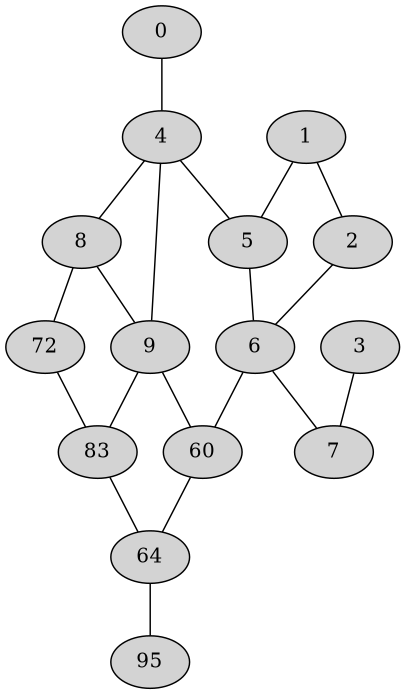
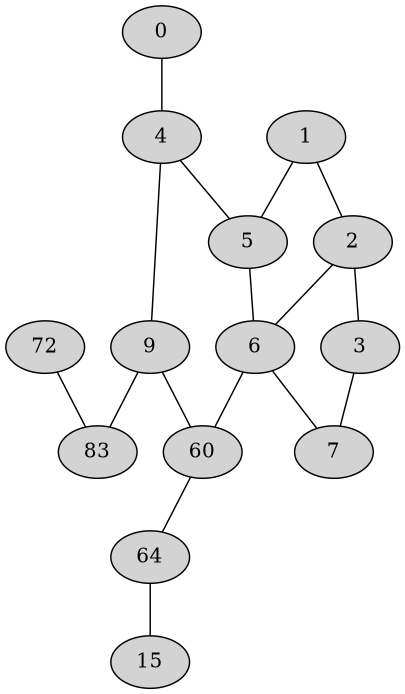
(82, 242) -> none
none -> (357, 295)
(124, 505) -> none
(150, 662) -> (150, 662)
